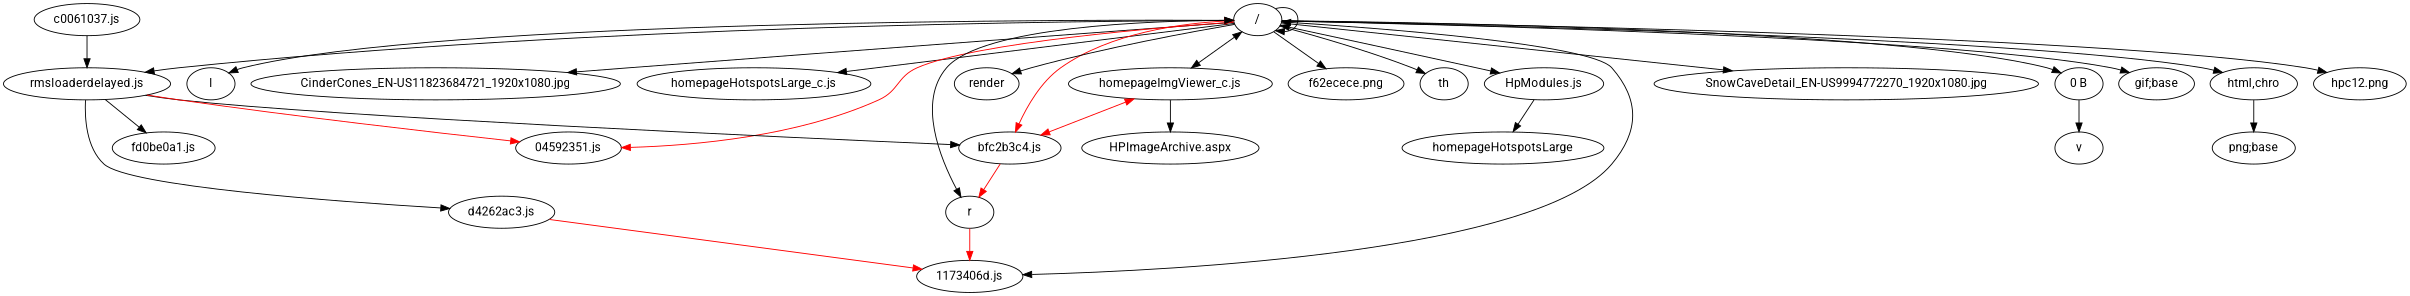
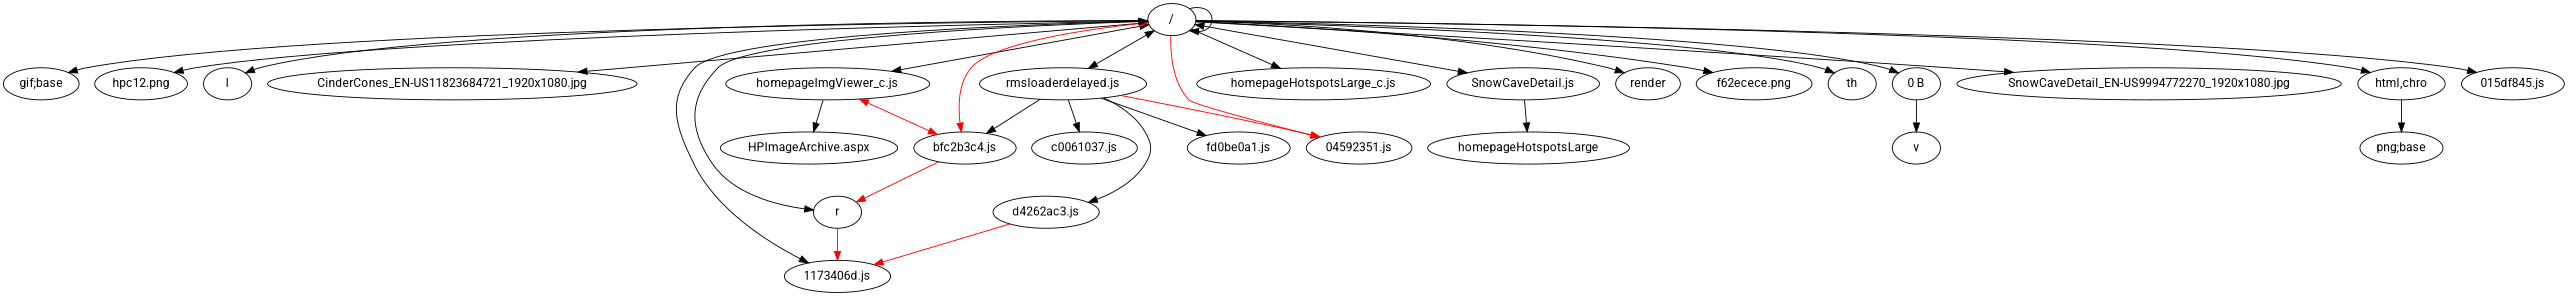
(87, 47) -> (1072, 112)
(1544, 84) -> (1523, 84)
none -> (2513, 84)
